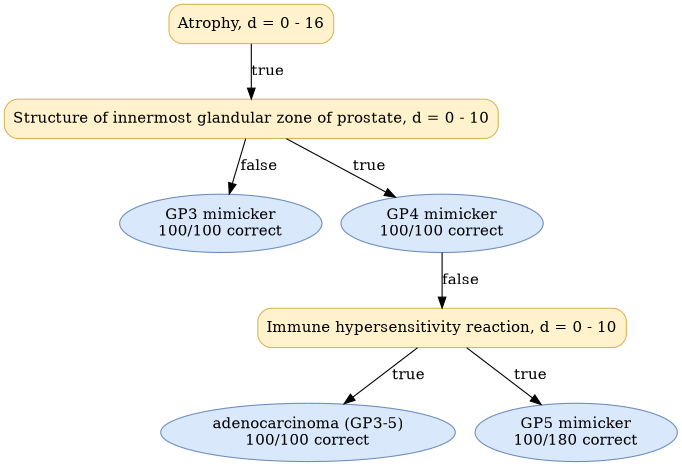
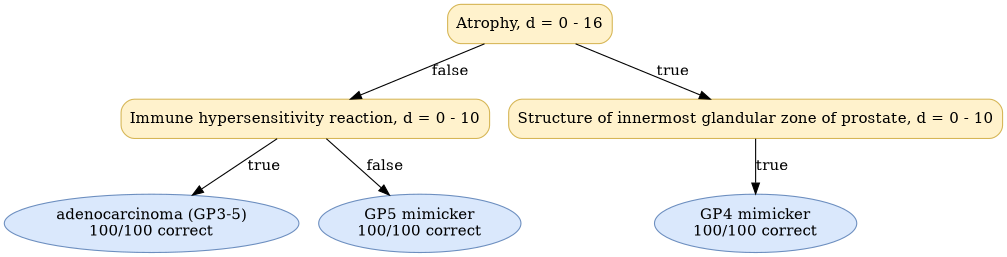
(221, 223) -> none
(442, 275) -> (423, 69)
(531, 375) -> (385, 166)
(576, 440) -> (420, 231)
